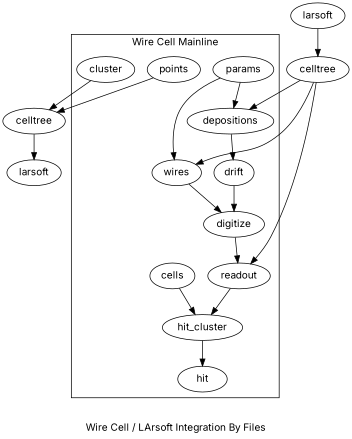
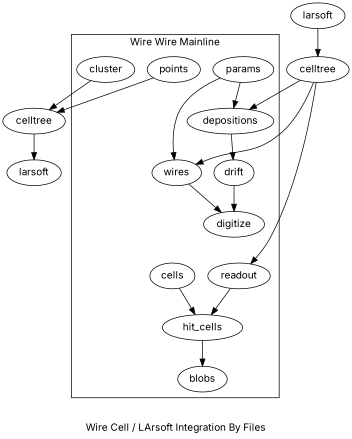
(175, 43) -> (175, 43)
(236, 247) -> none
(202, 328) -> (202, 328)
(202, 379) -> (202, 379)
